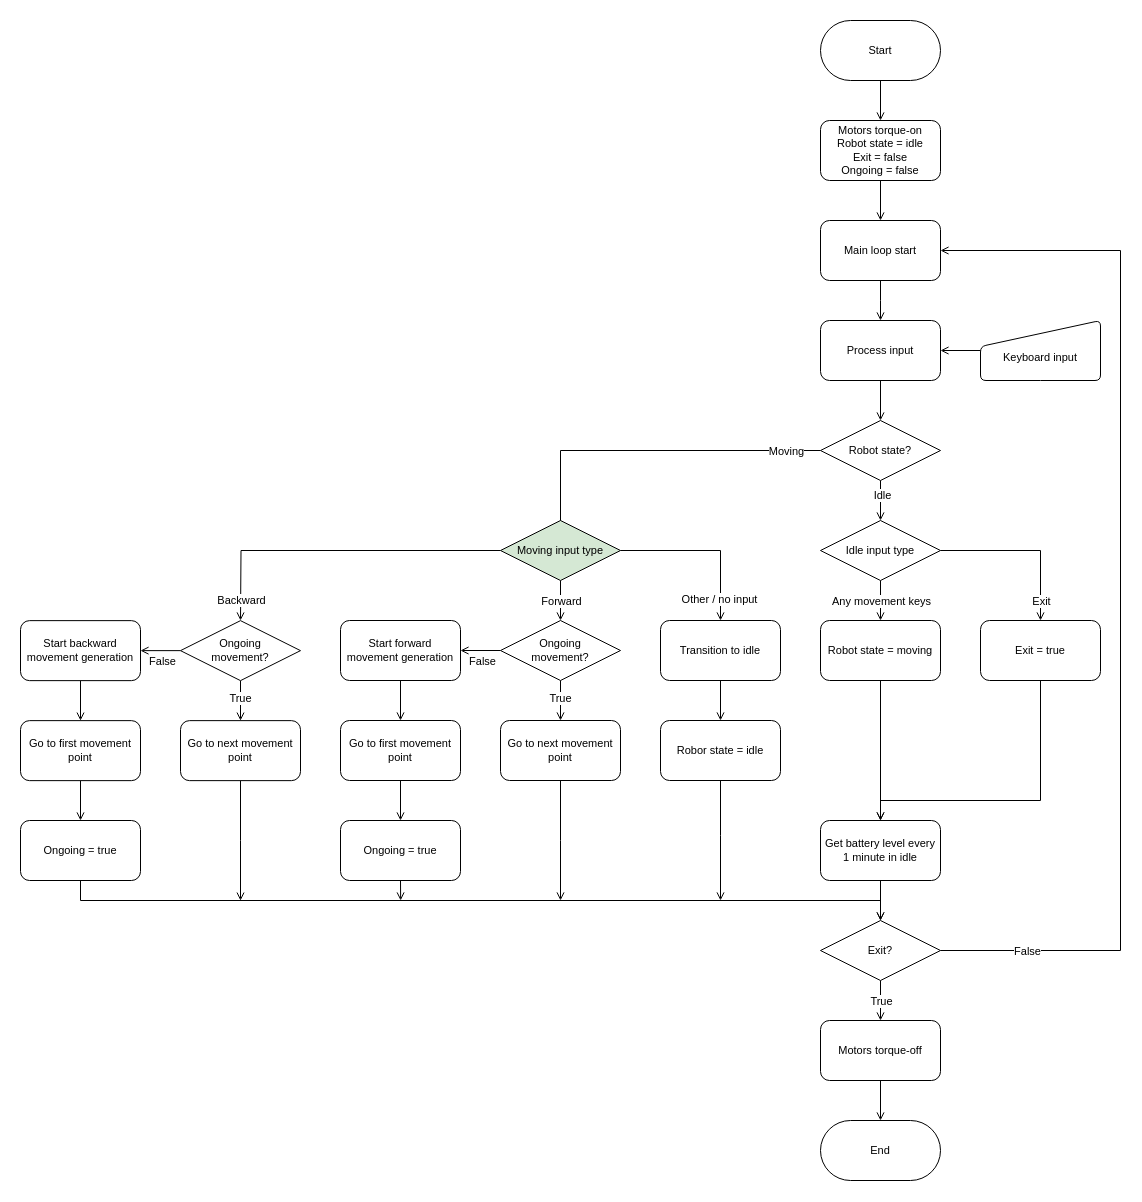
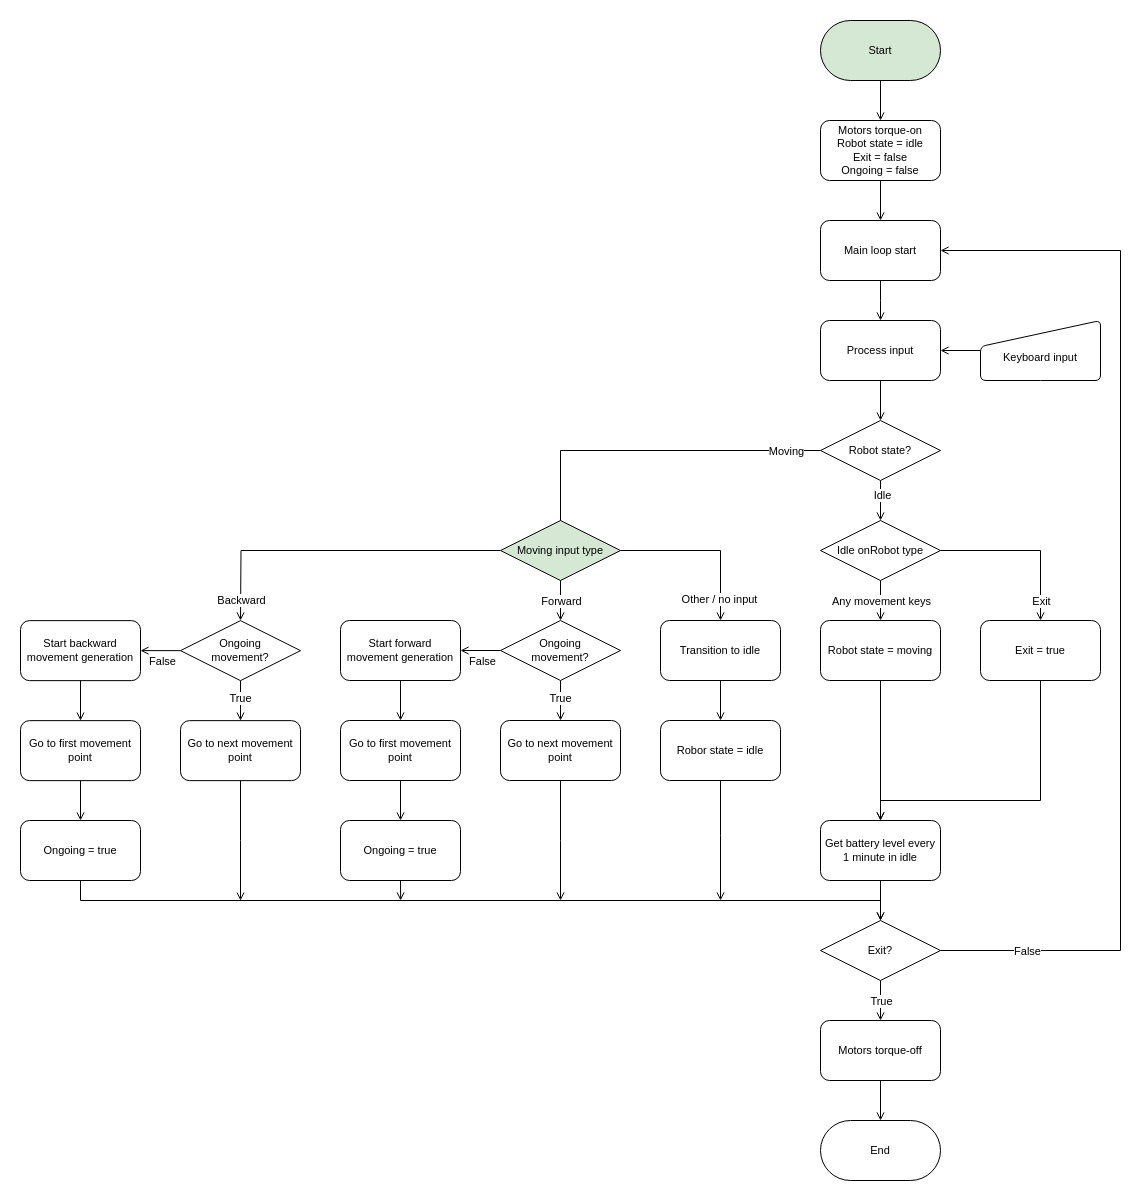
(881, 51) -> (881, 51)
(881, 551) -> (881, 551)
